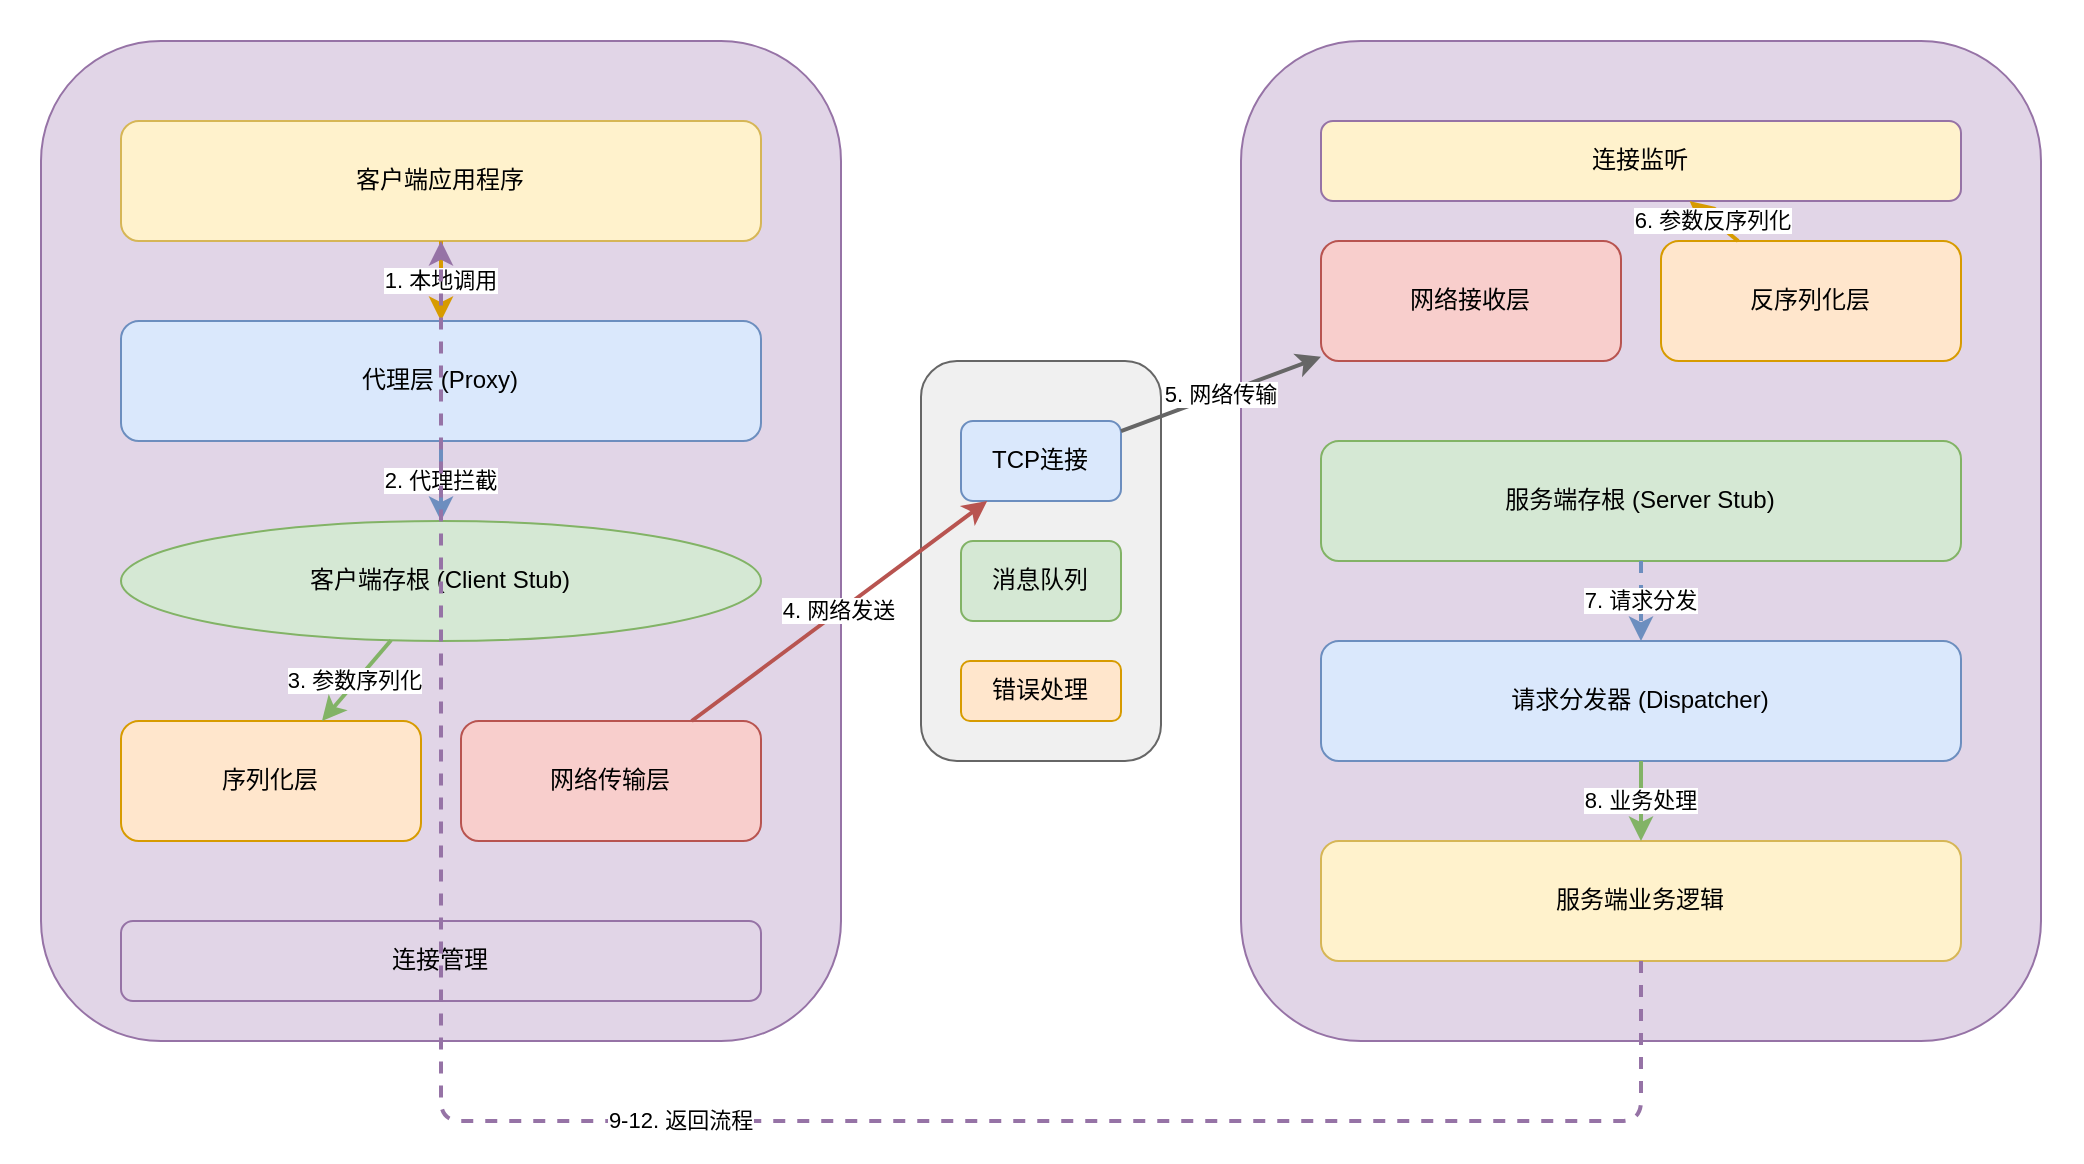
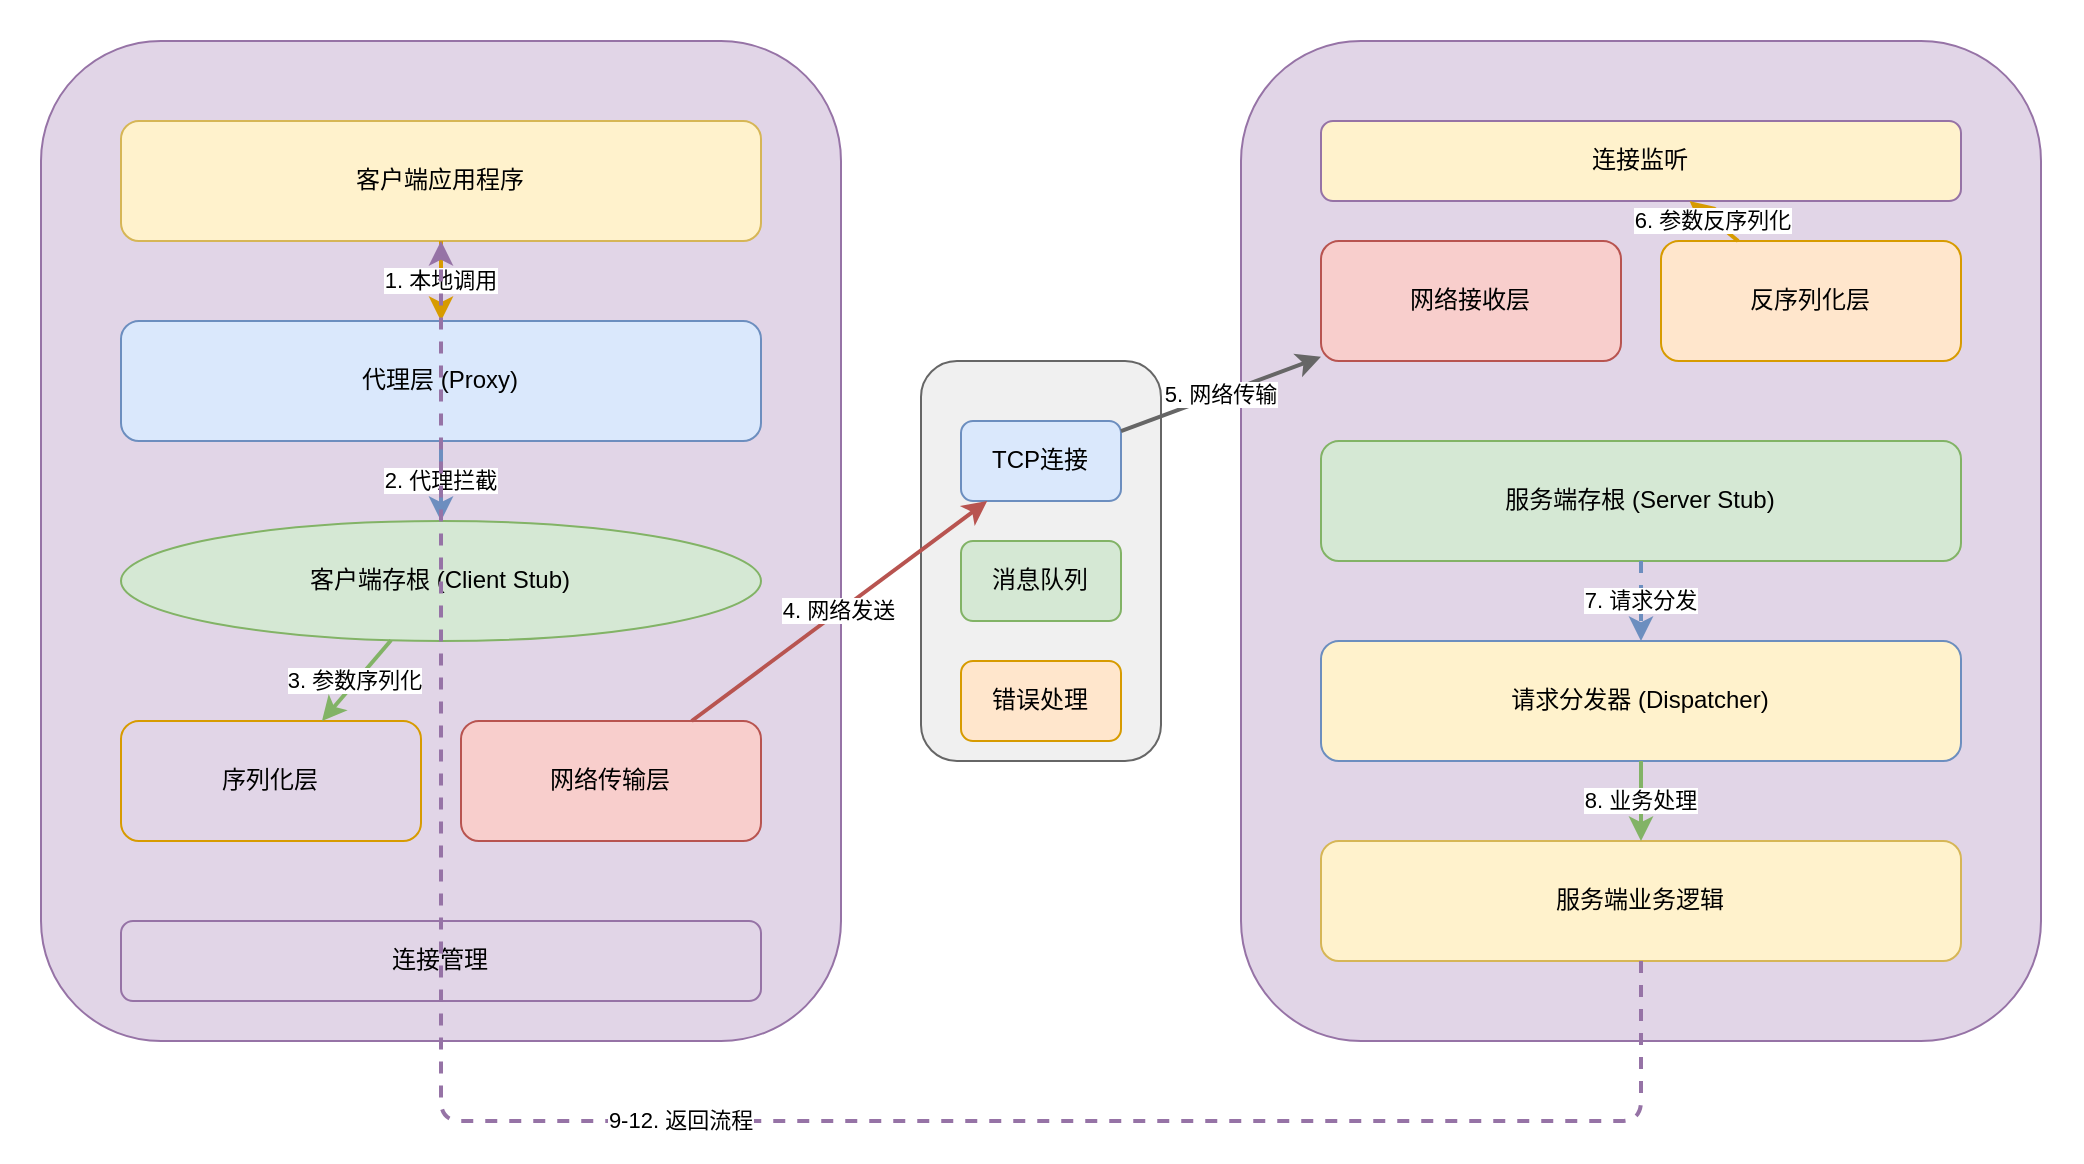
(1041, 691) -> (1041, 701)
(1641, 701) -> (1641, 701)
(271, 781) -> (271, 781)
